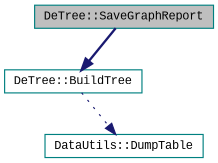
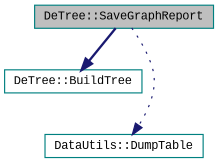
(95, 109) -> (154, 76)
